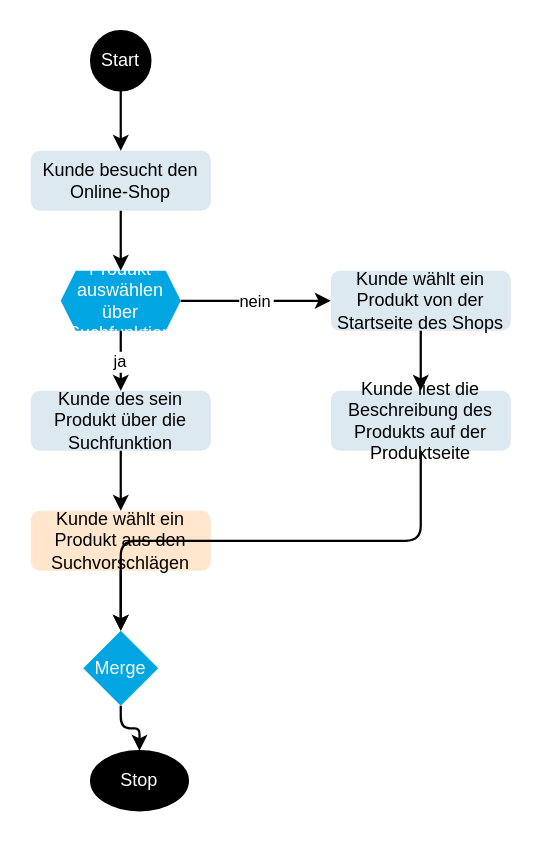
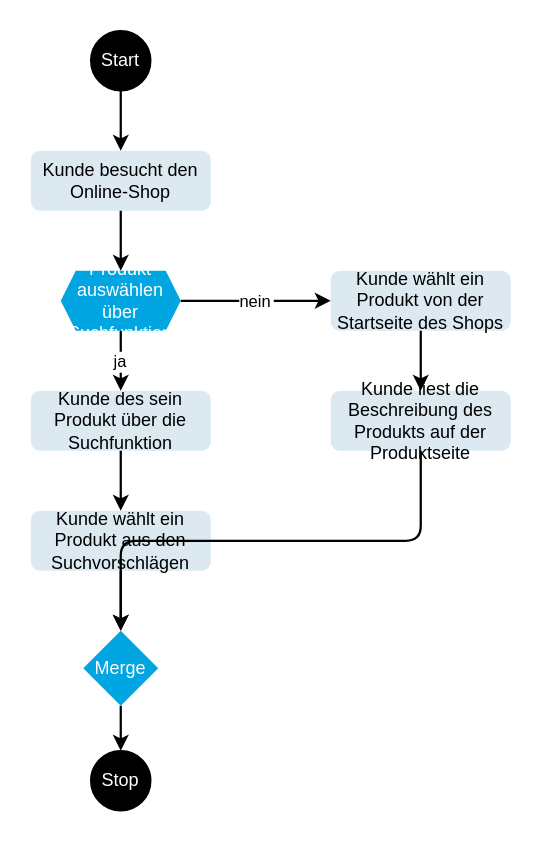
(121, 541) -> (121, 541)
(140, 781) -> (121, 781)
